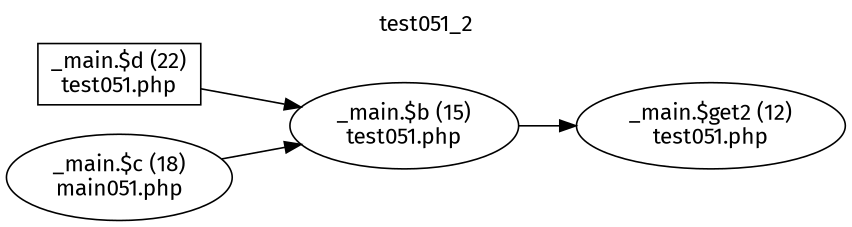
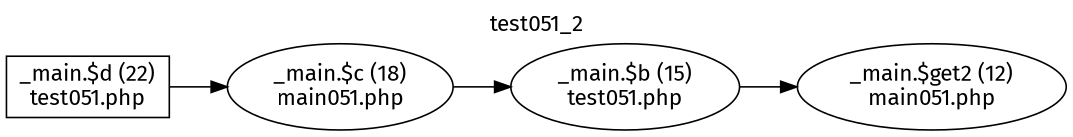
(243, 96) -> (190, 87)
(711, 126) -> (932, 87)
